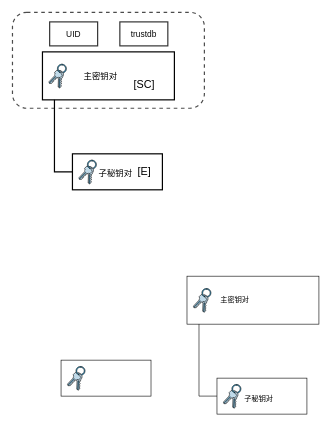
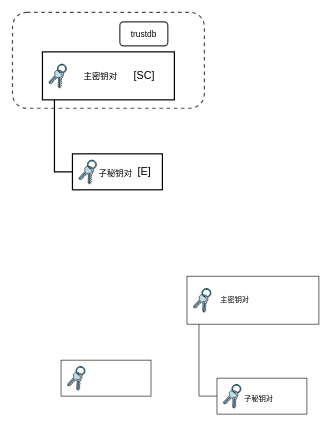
(74, 34) -> none
(144, 34) -> (144, 34)
(144, 85) -> (144, 76)
